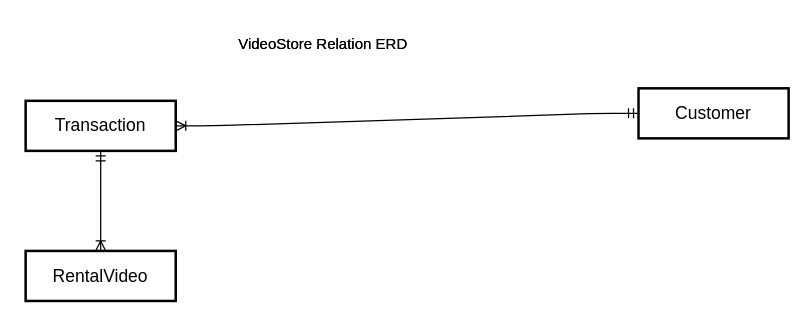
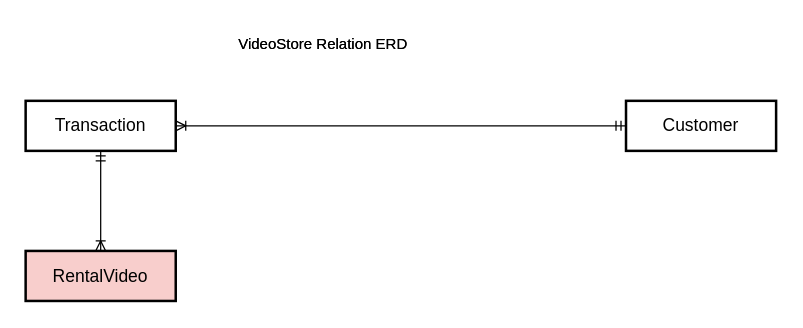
(713, 113) -> (701, 126)
(101, 276) -> (101, 276)
